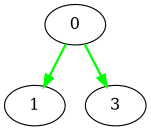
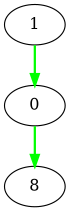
(58, 60) -> (35, 60)
(116, 106) -> (35, 187)
